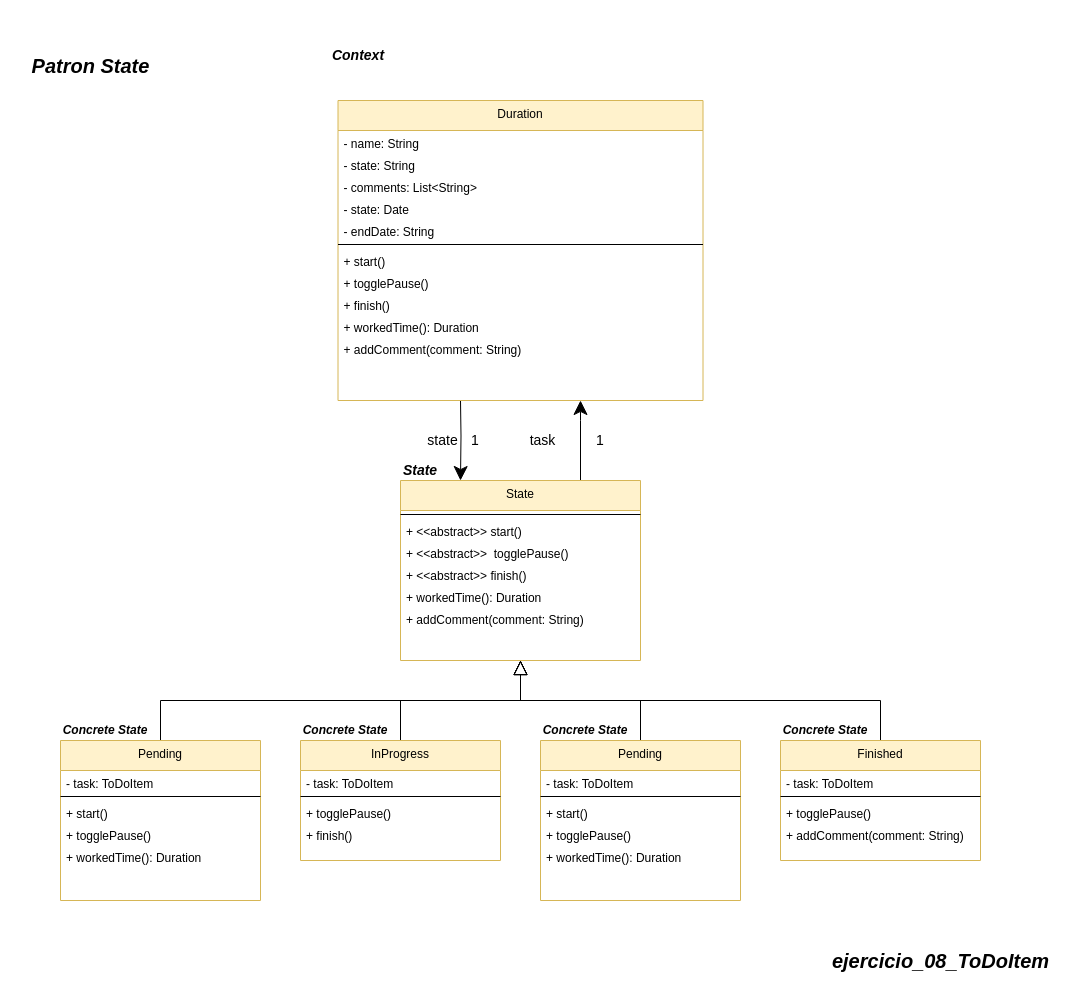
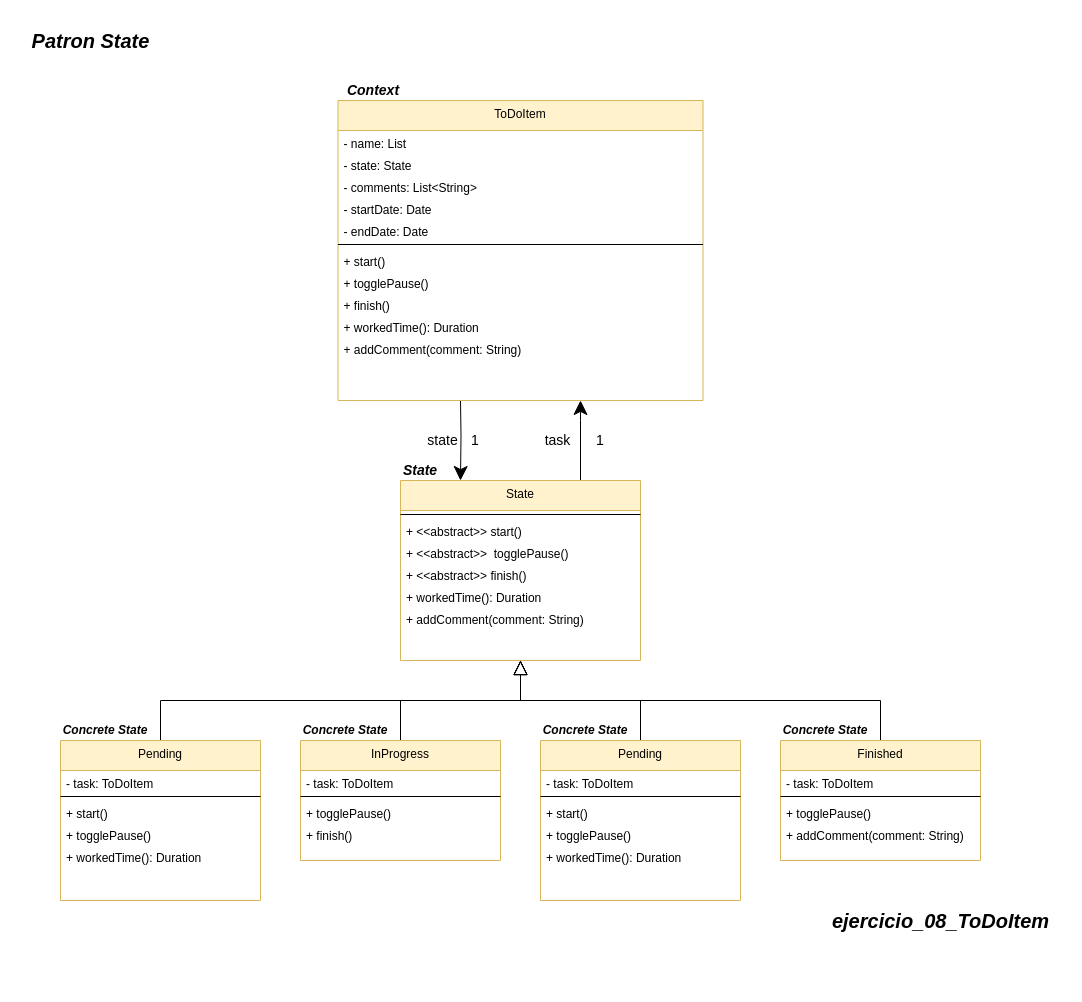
(358, 56) -> (373, 91)
(91, 66) -> (91, 41)
(520, 114) -> (520, 114)
(384, 144) -> (378, 144)
(388, 166) -> (386, 166)
(383, 210) -> (396, 210)
(394, 232) -> (389, 232)
(543, 441) -> (558, 441)
(941, 961) -> (941, 921)
